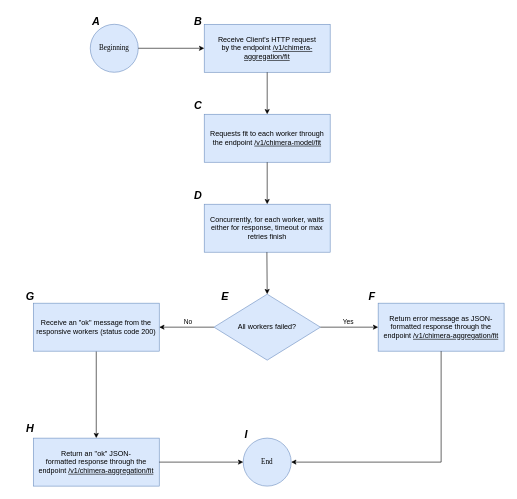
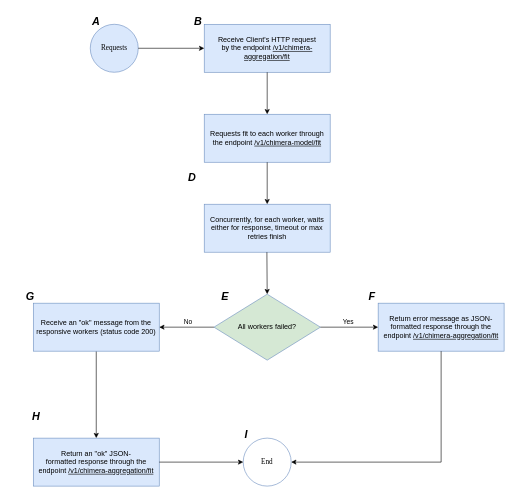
(114, 48) -> (114, 48)
(198, 105) -> none
(198, 195) -> (192, 177)
(267, 327) -> (267, 327)
(30, 429) -> (36, 417)
(267, 462) -> (267, 462)
